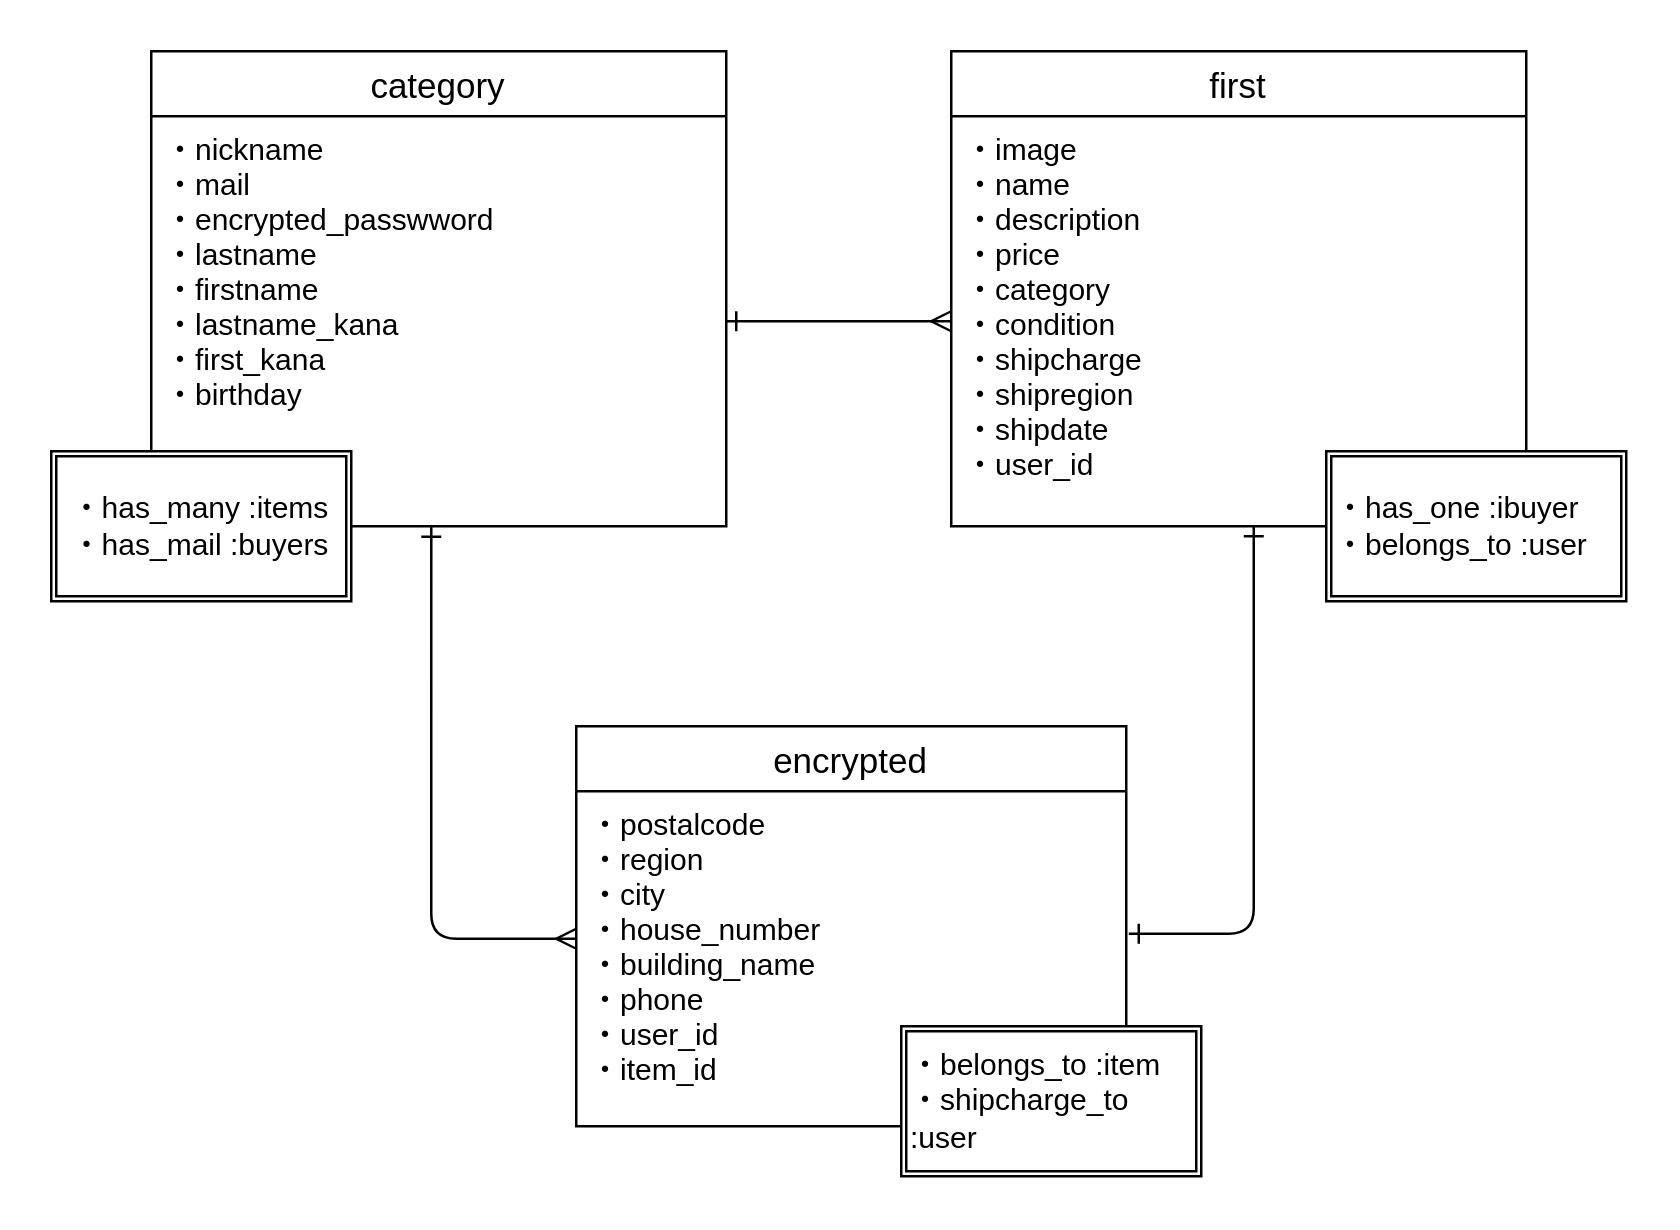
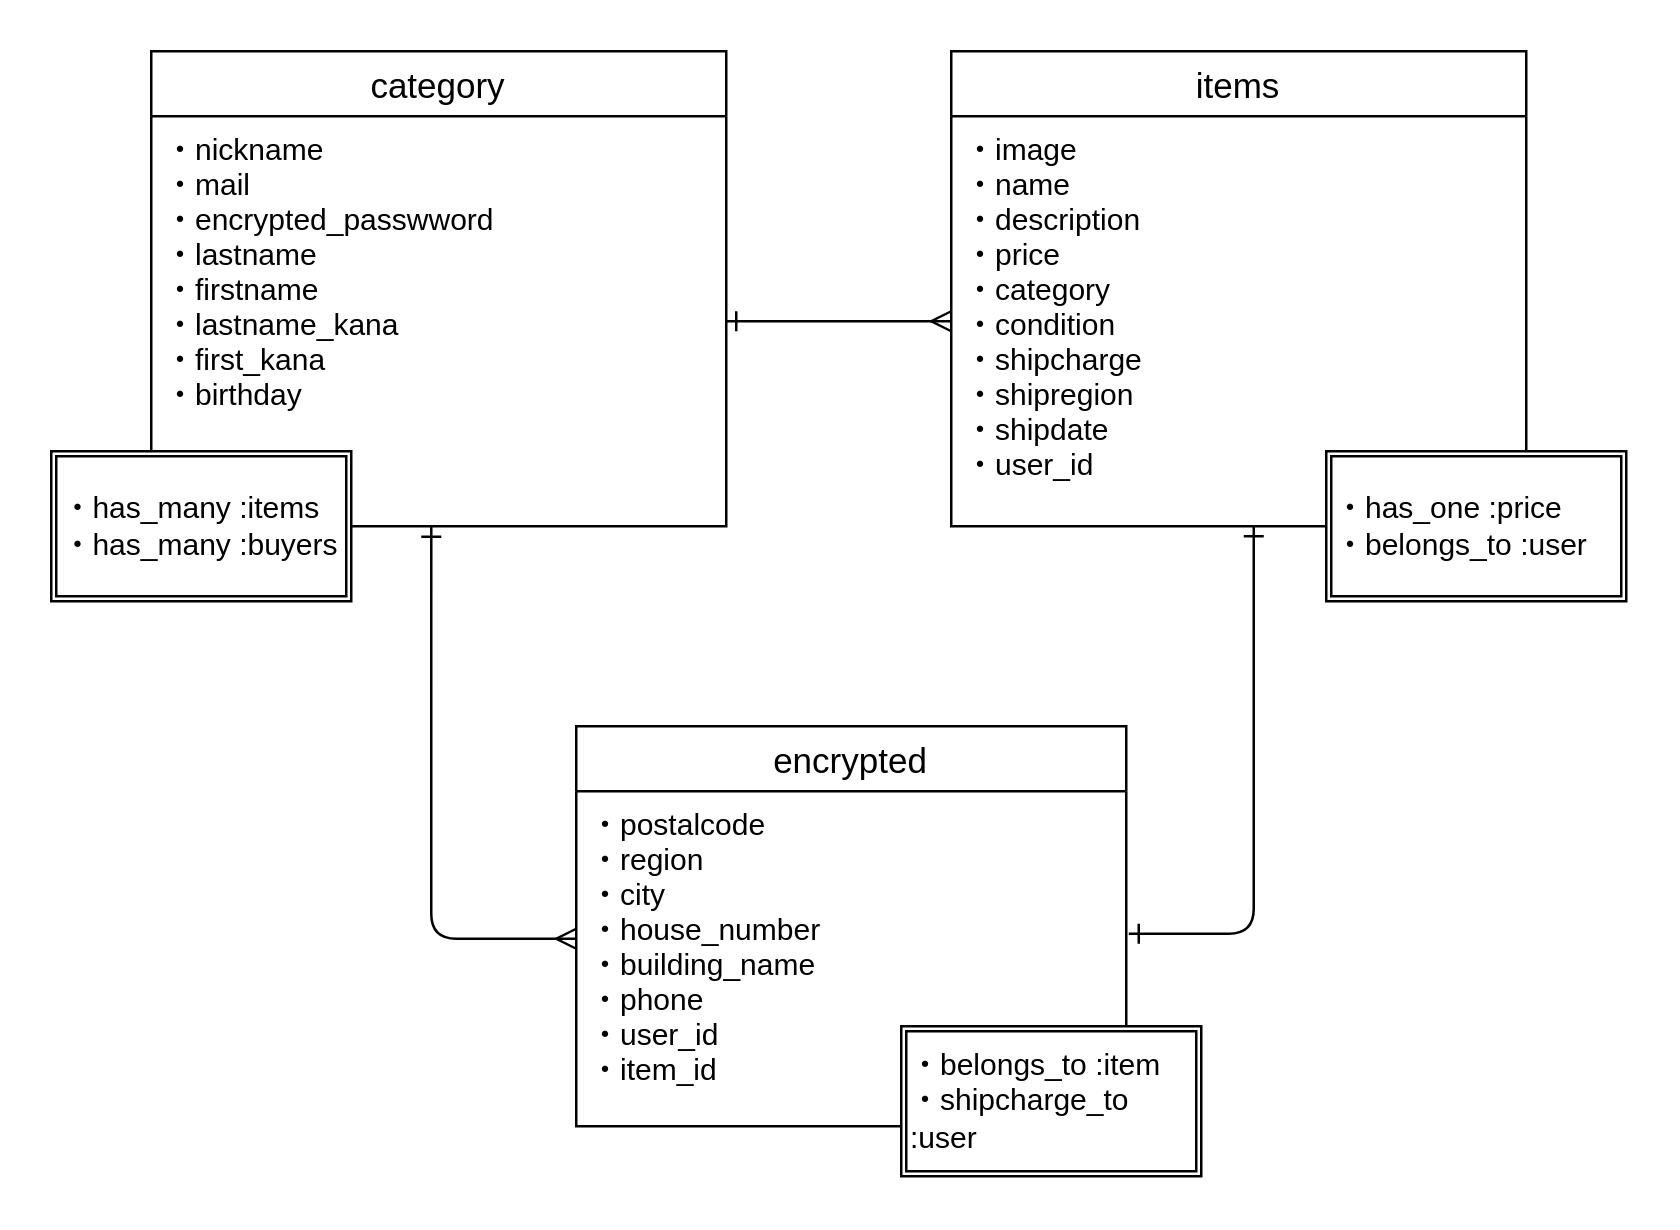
(1238, 86) -> (1238, 86)
(201, 526) -> (201, 526)
(1474, 526) -> (1474, 526)
